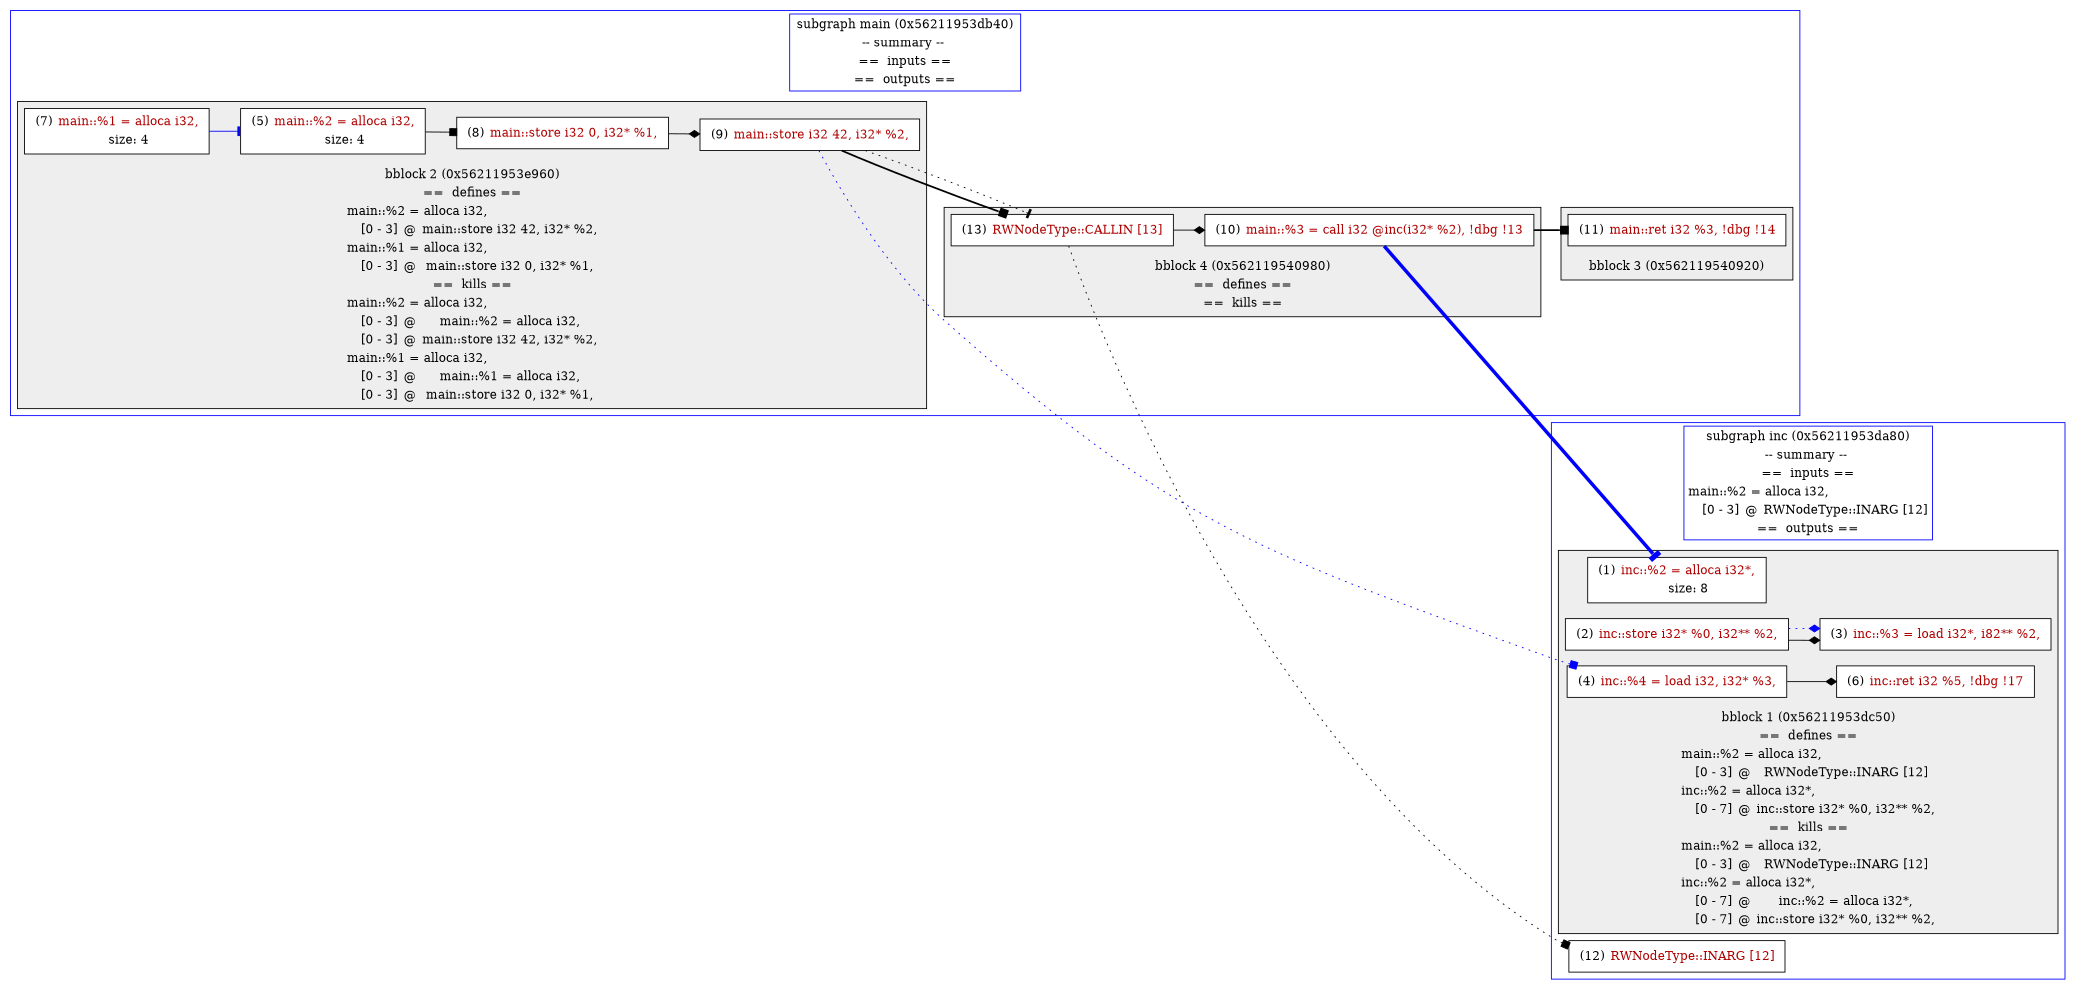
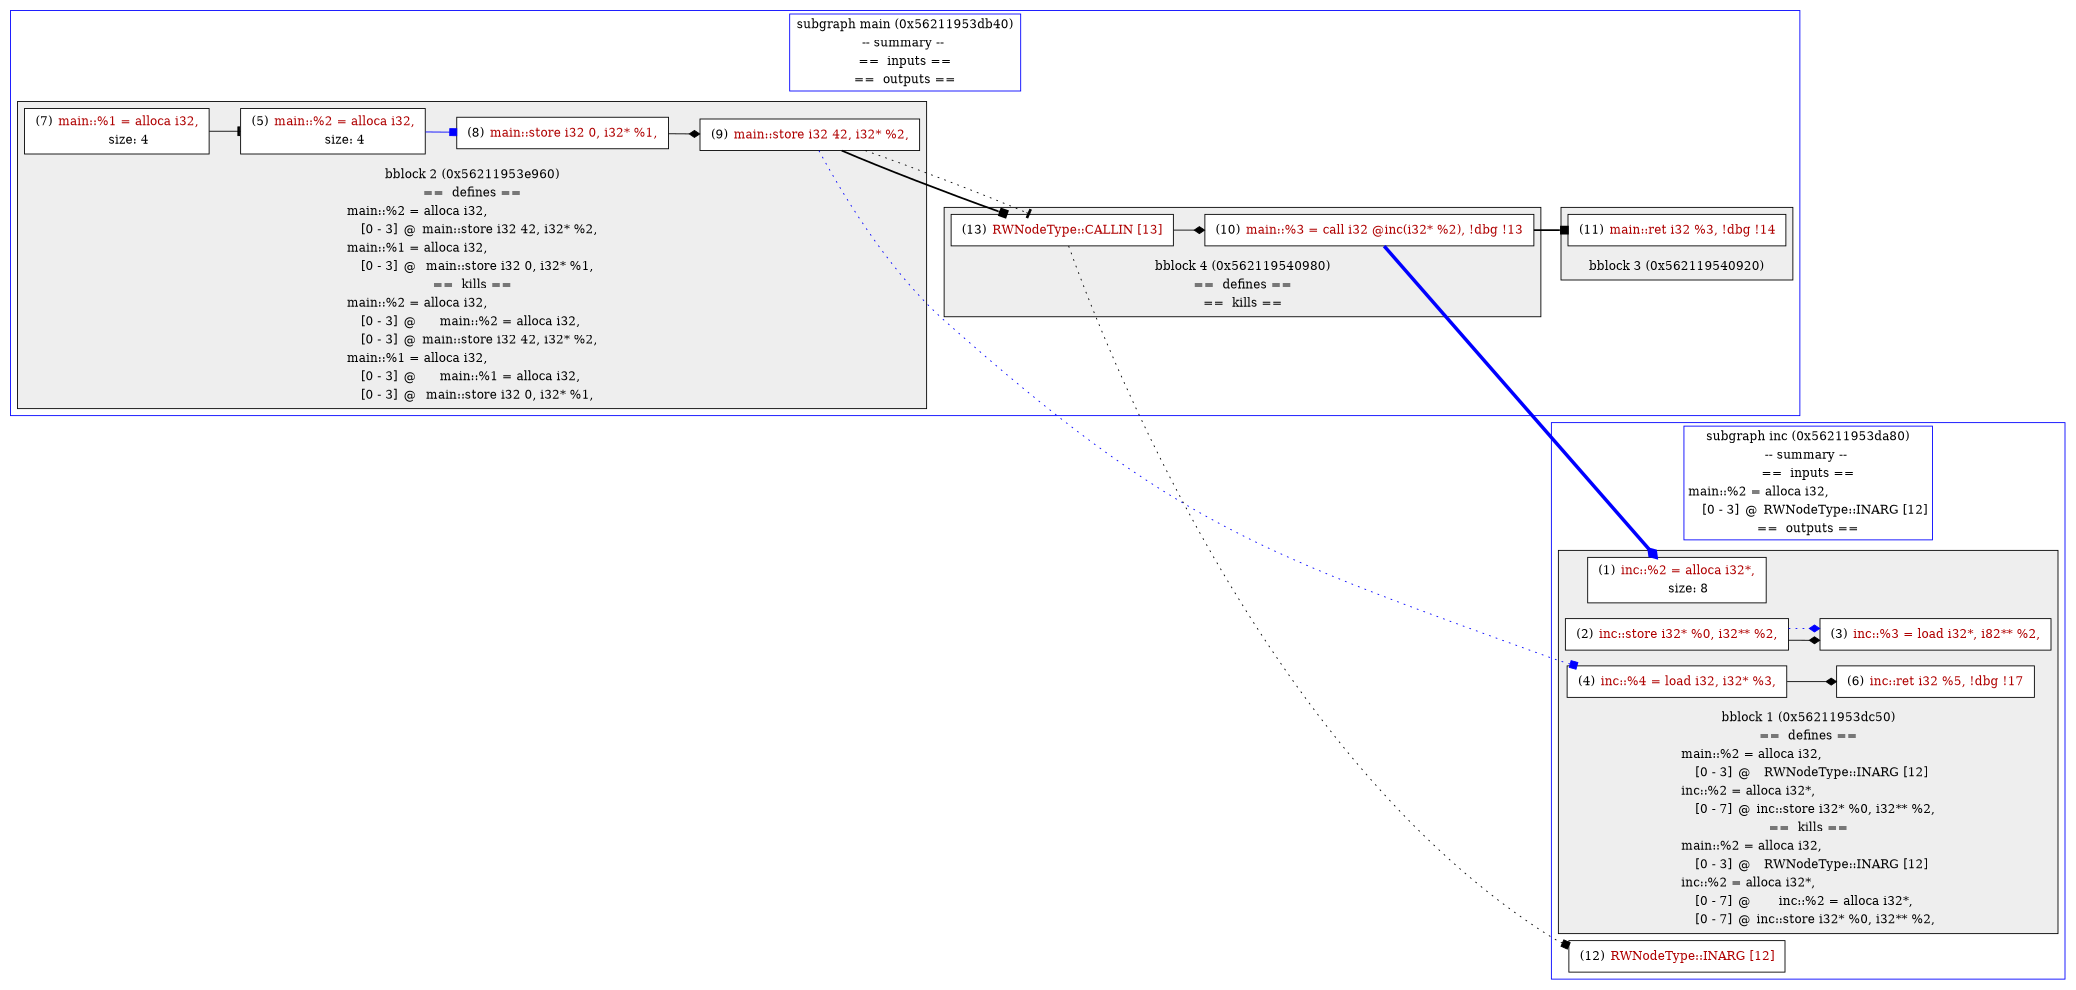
(223, 131) -> (223, 131)
(437, 132) -> (437, 132)
(1519, 400) -> (1519, 400)
